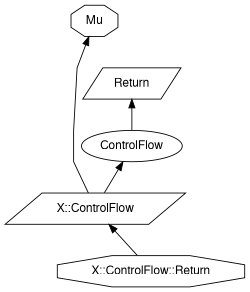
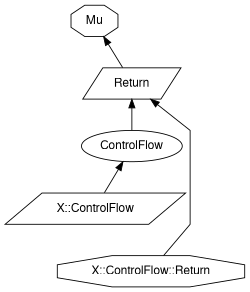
(74, 120) -> (115, 56)
(126, 243) -> (190, 177)
